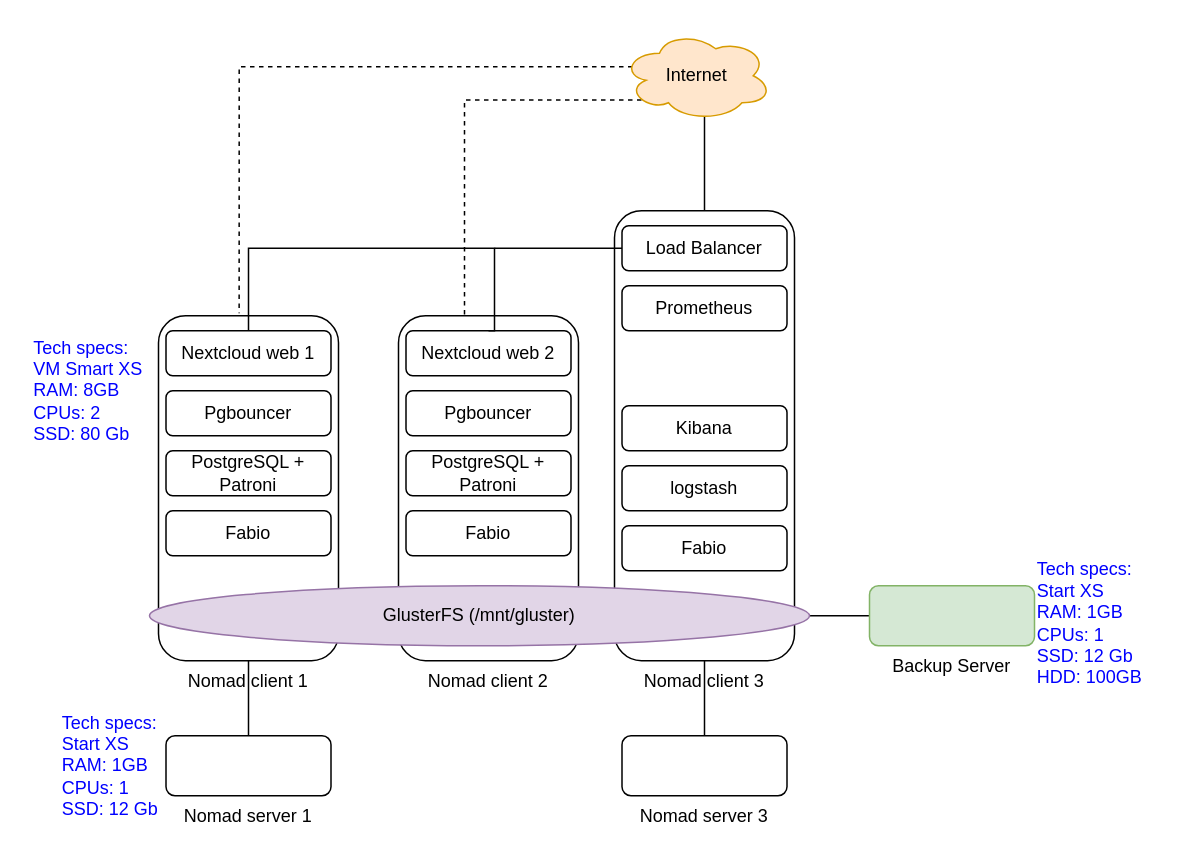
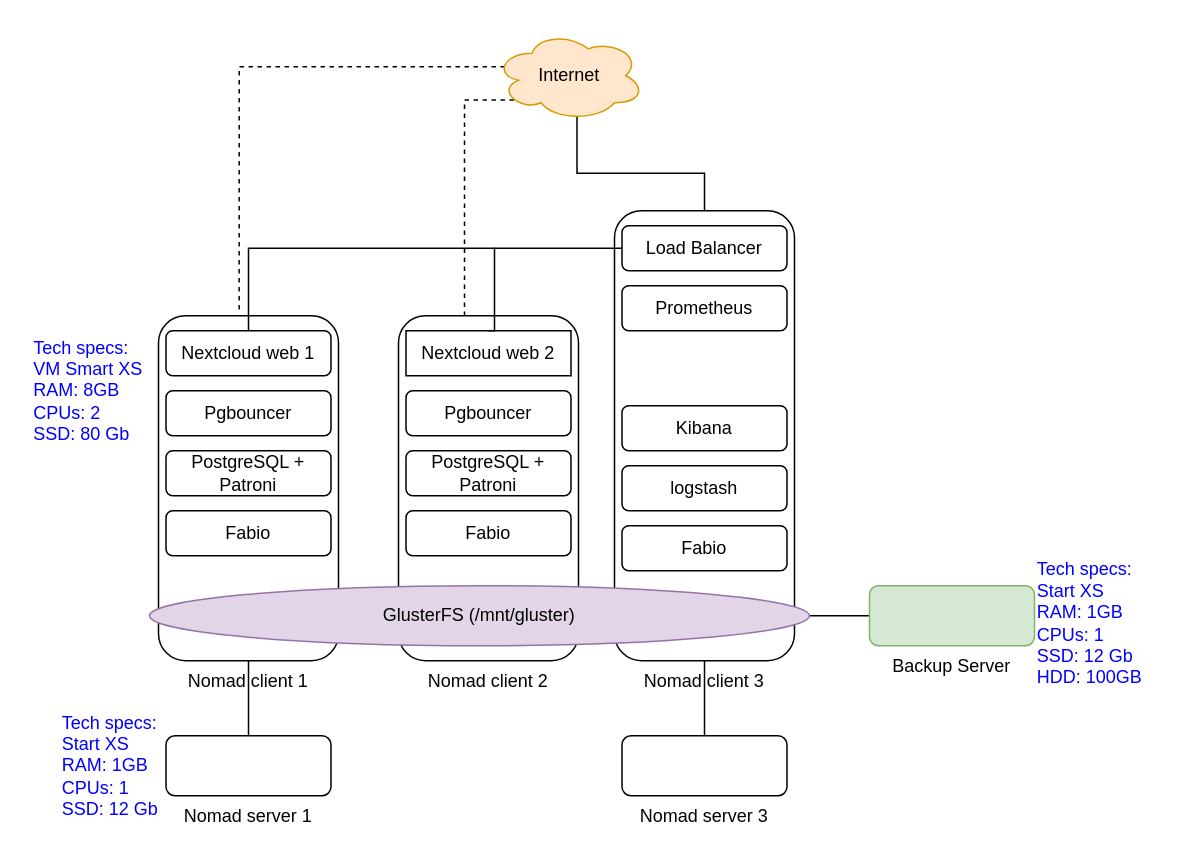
(697, 76) -> (569, 76)
(488, 353) -> (488, 353)
